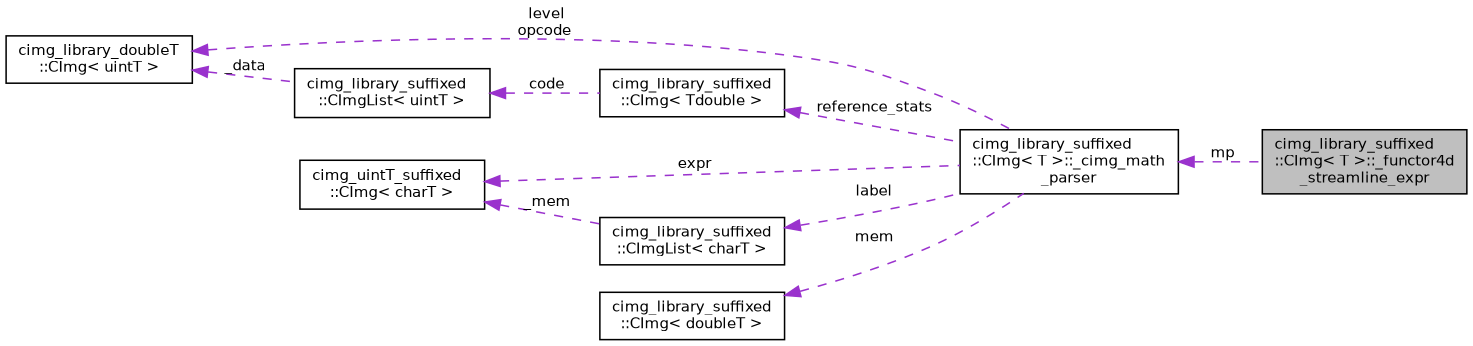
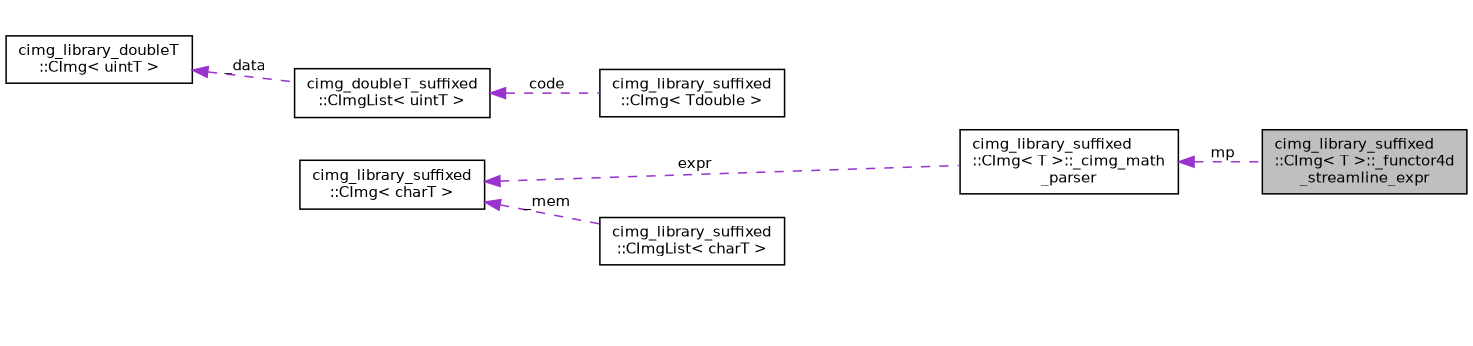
(617, 41) -> none
(392, 93) -> (392, 93)
(880, 127) -> none
(392, 185) -> (392, 185)
(881, 211) -> none
(692, 316) -> none
